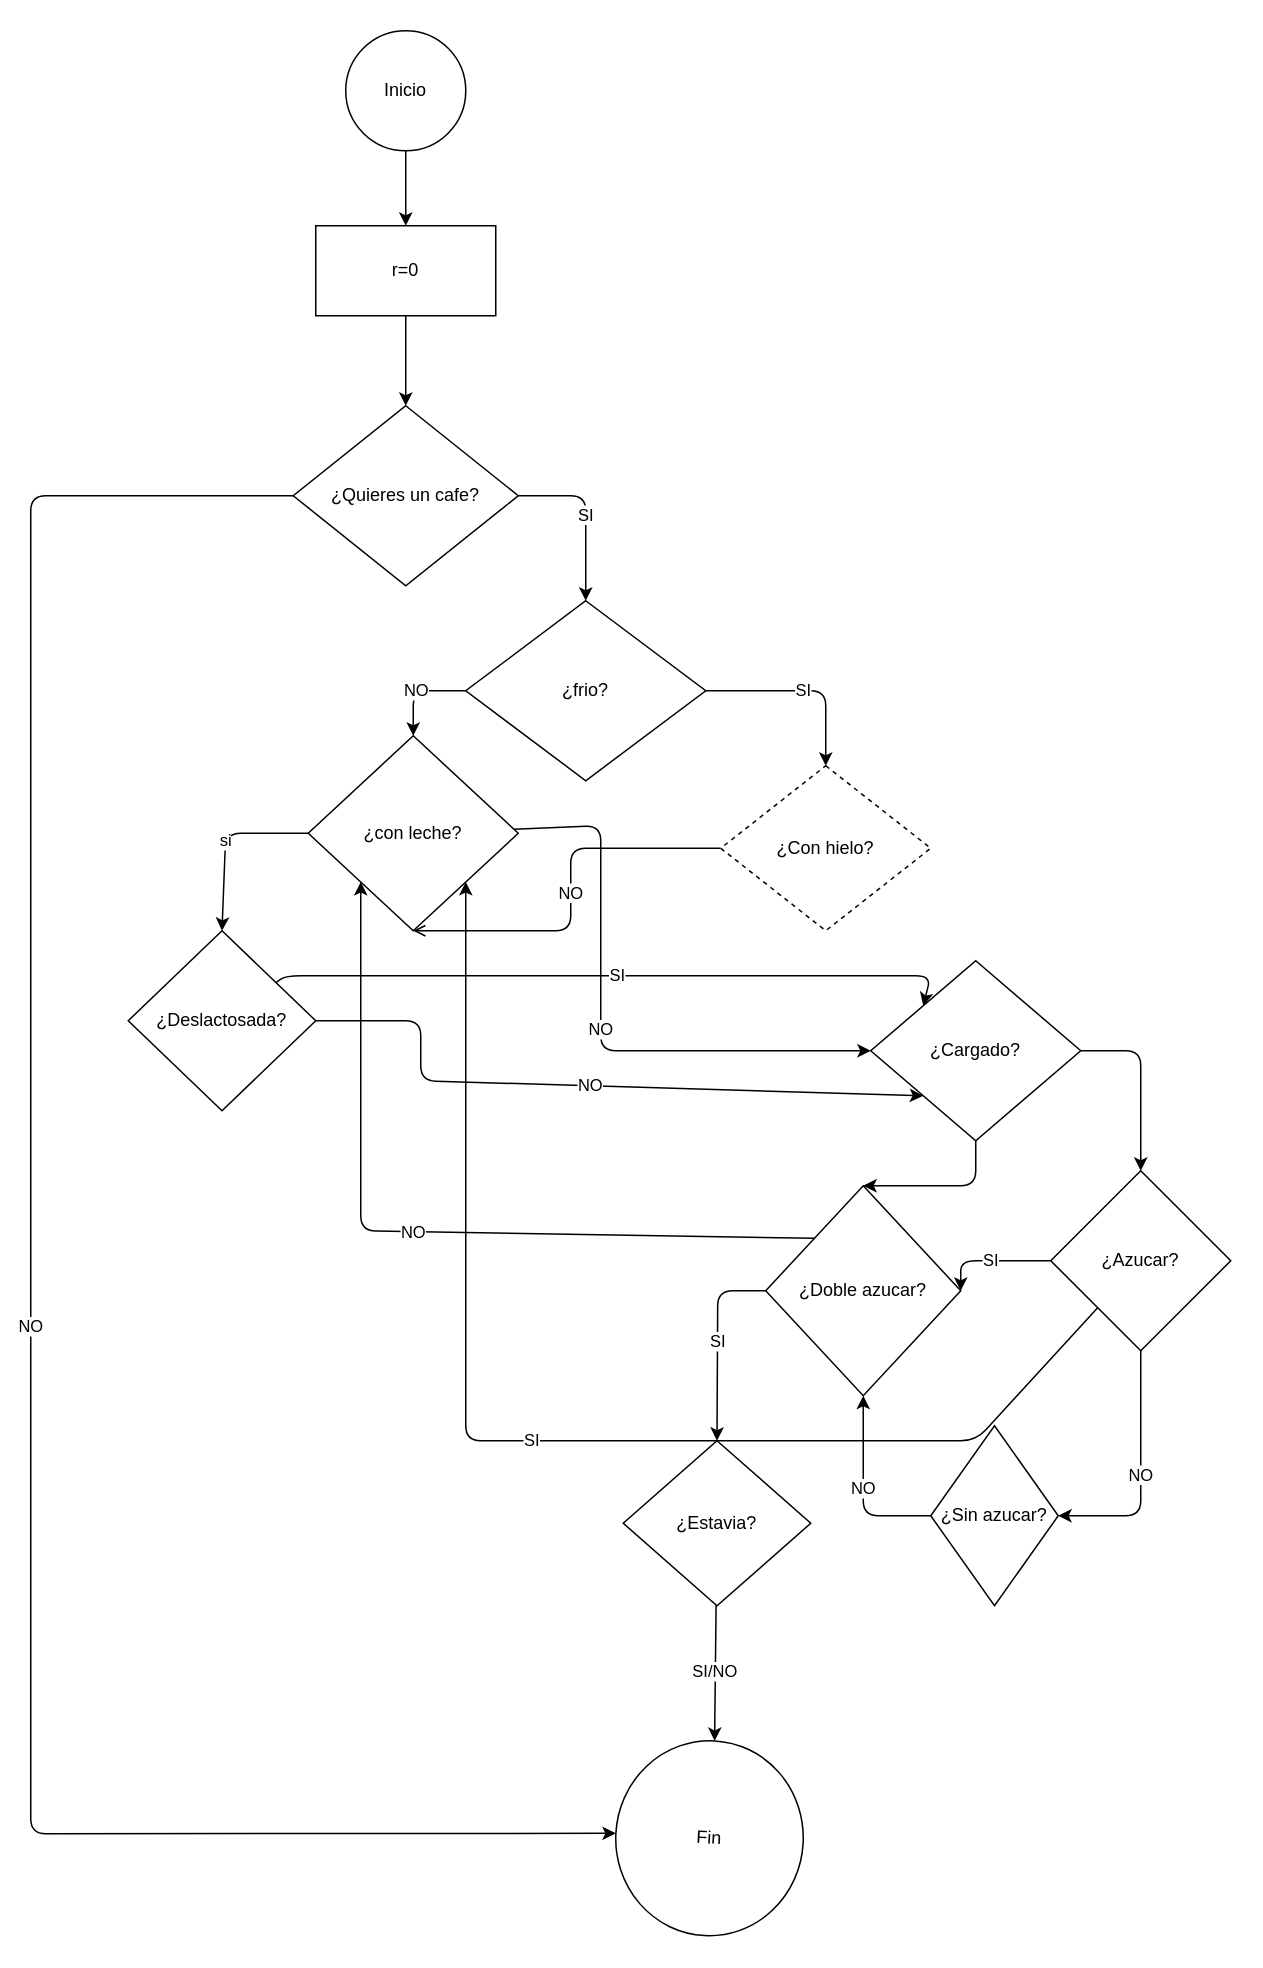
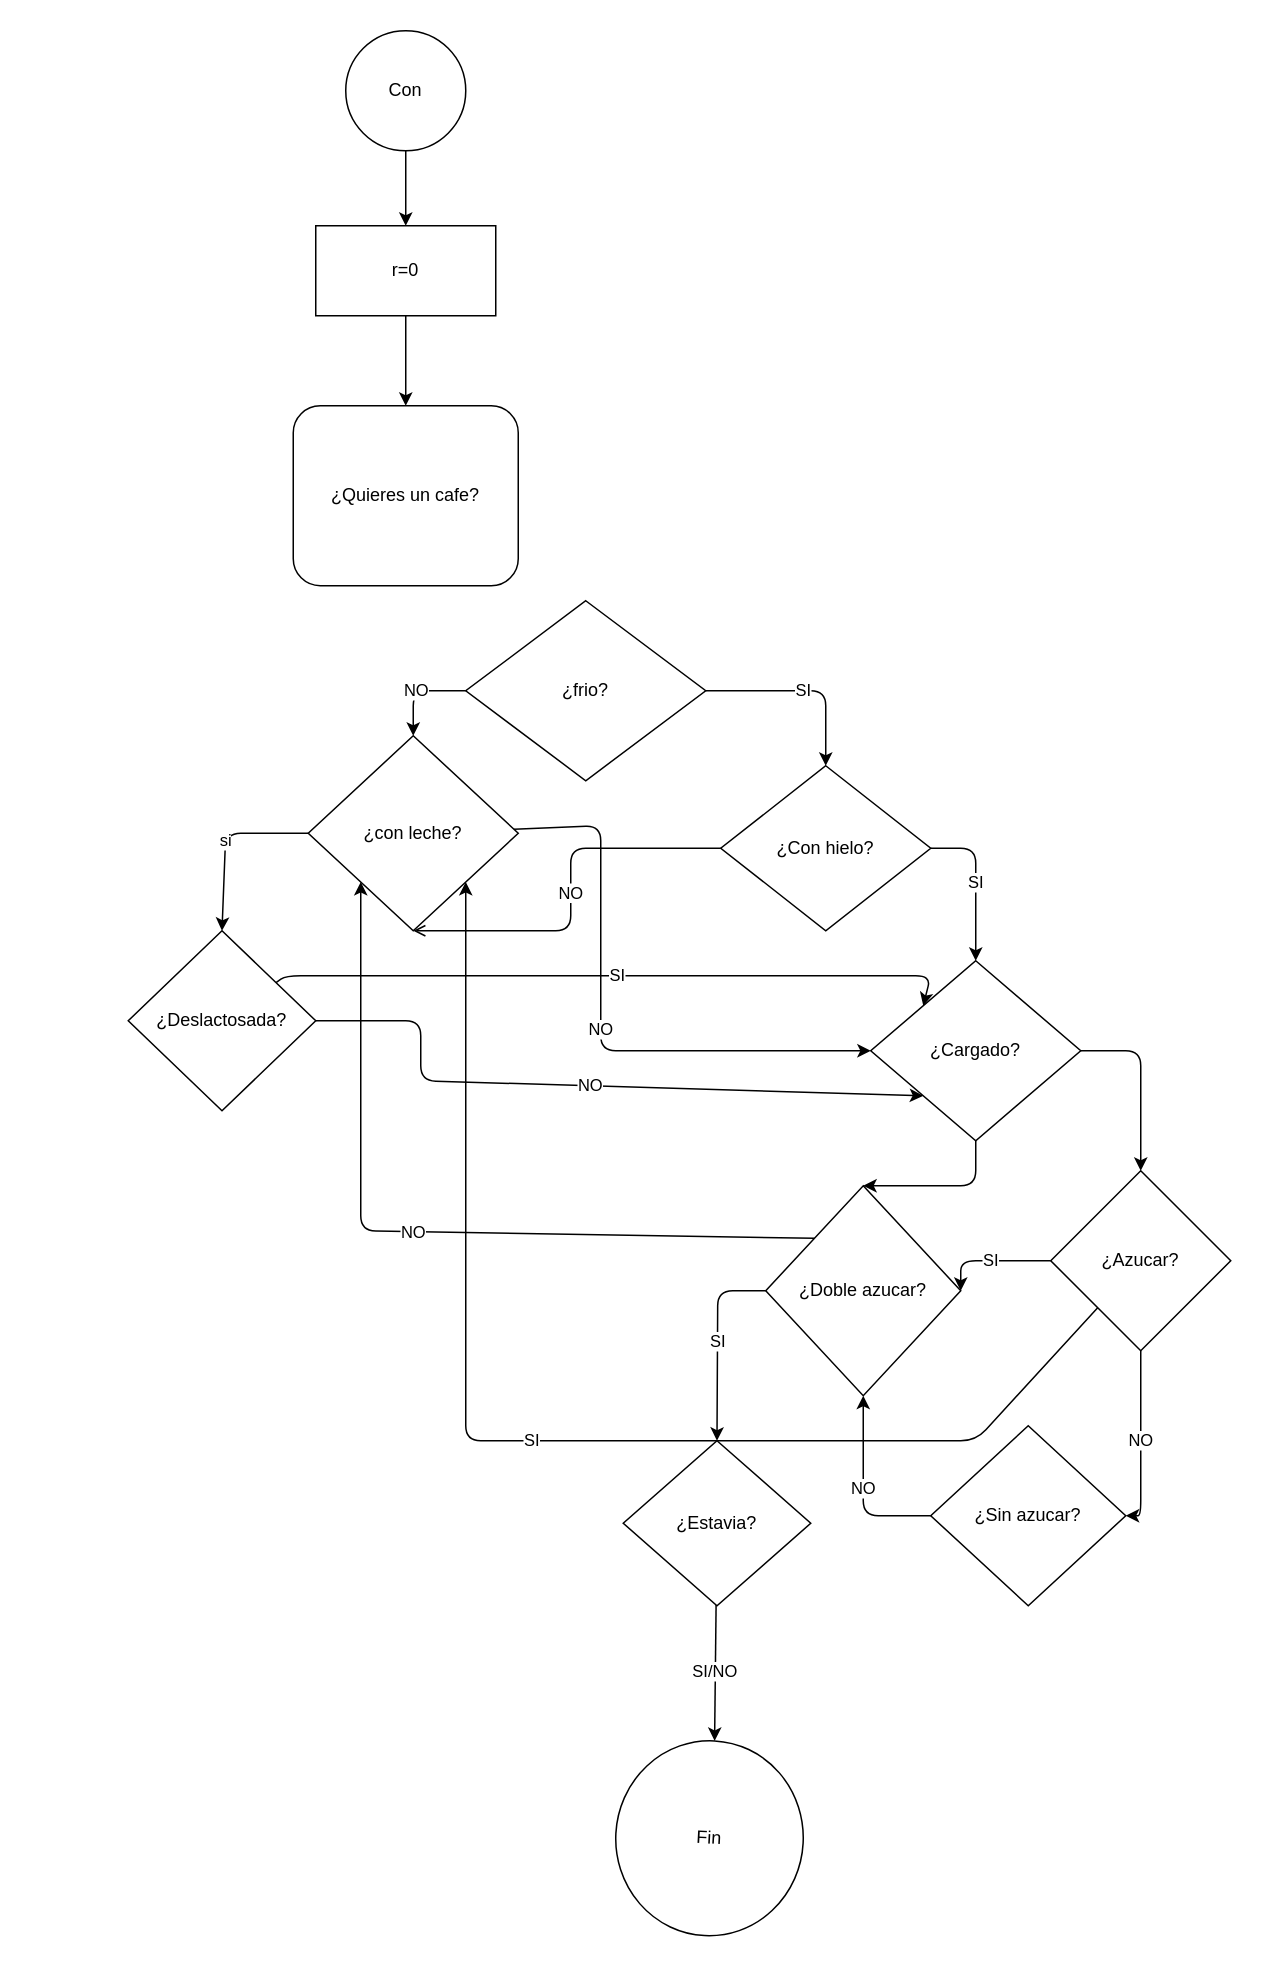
(406, 91) -> (406, 91)
(406, 496) -> (406, 496)
(586, 515) -> none
(826, 848) -> (826, 848)
none -> (976, 881)
(31, 1321) -> none
(995, 1516) -> (1028, 1516)
